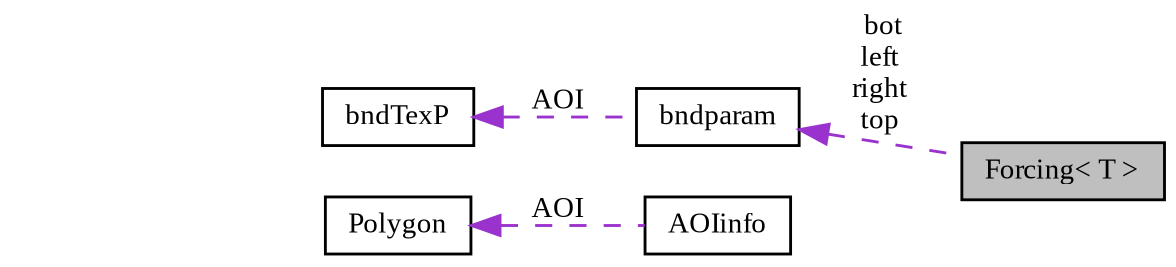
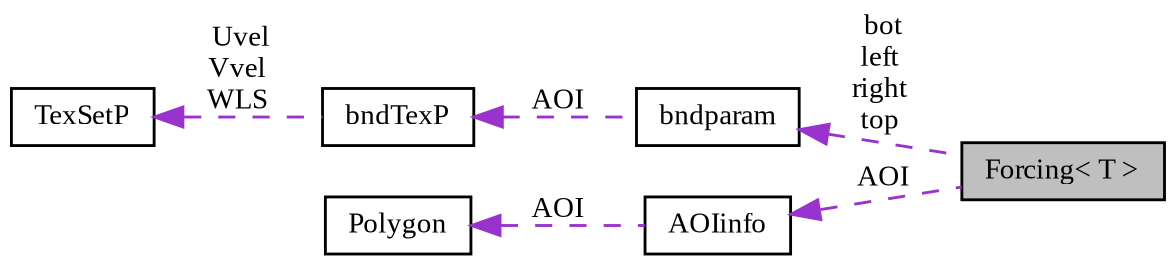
none -> (83, 117)
none -> (891, 198)
